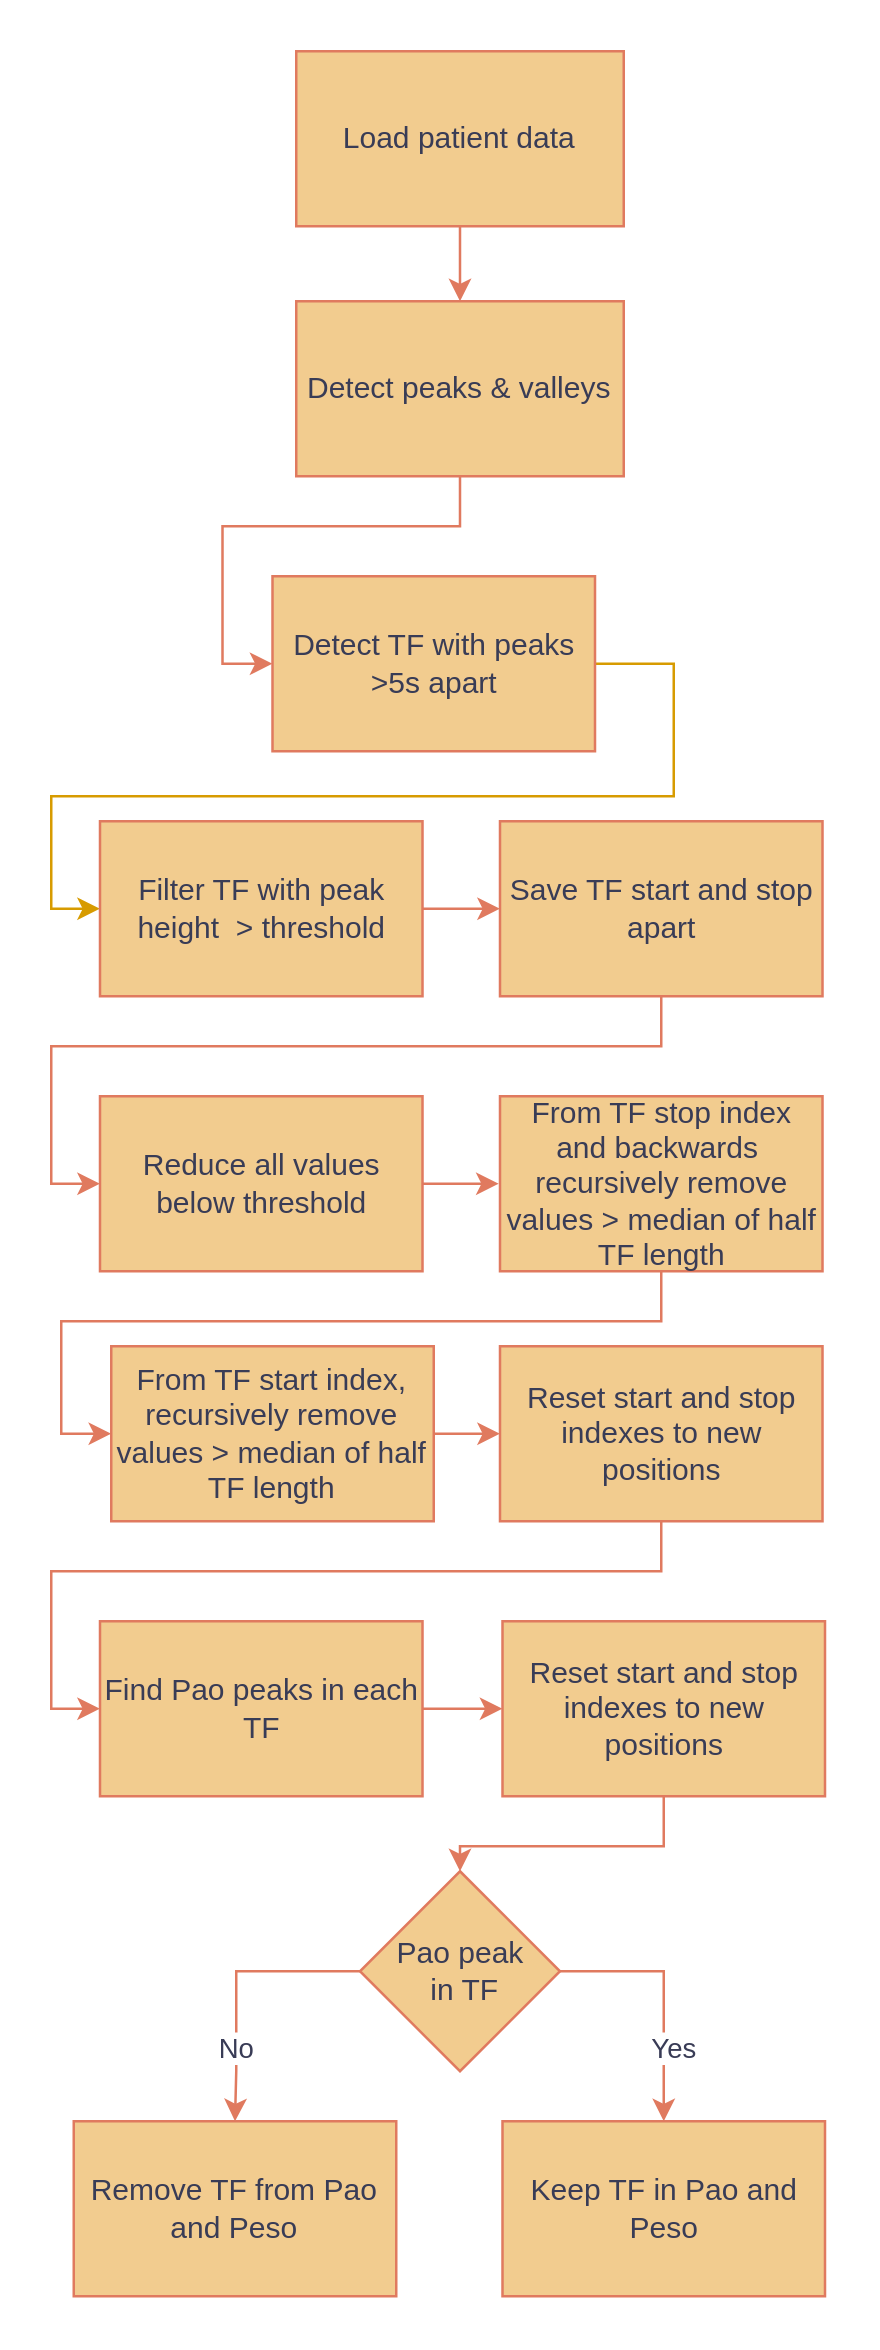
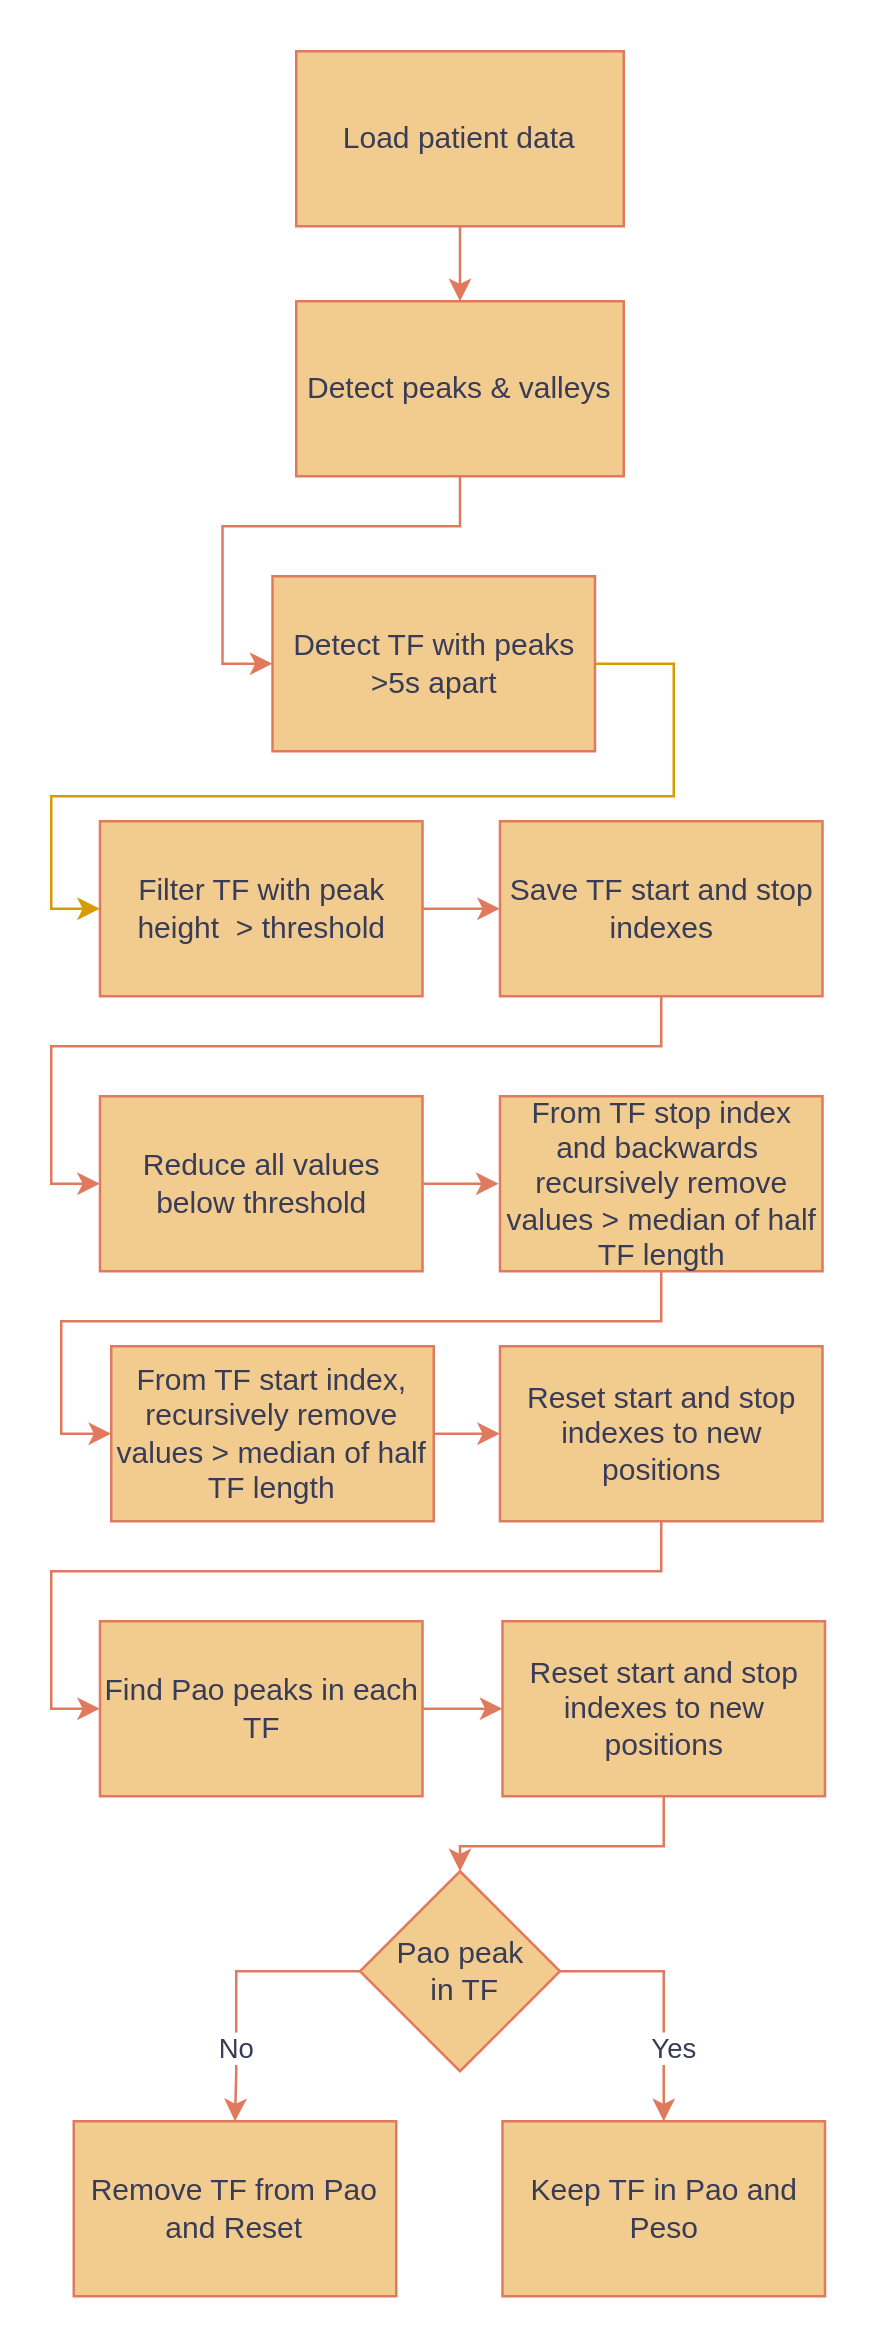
(663, 909) -> (663, 909)
(235, 2209) -> (235, 2209)
